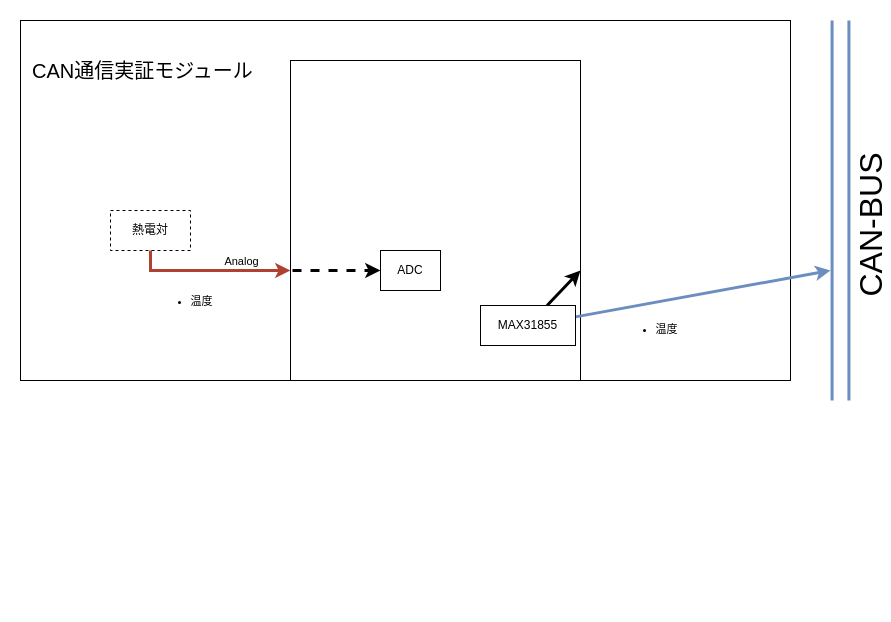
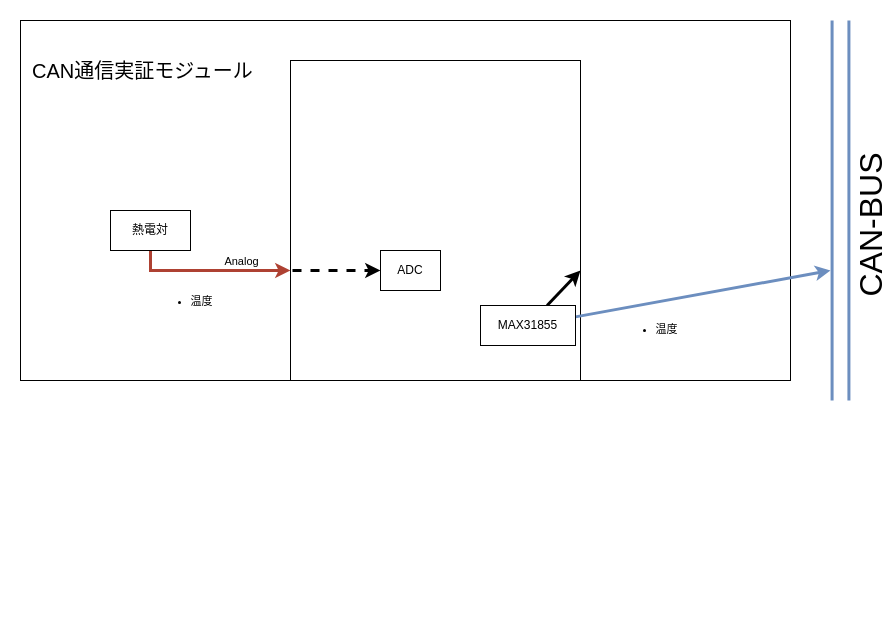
(151, 231) -> (151, 231)
